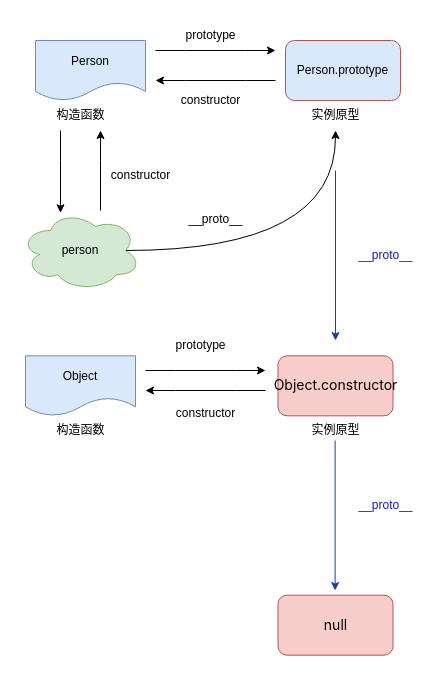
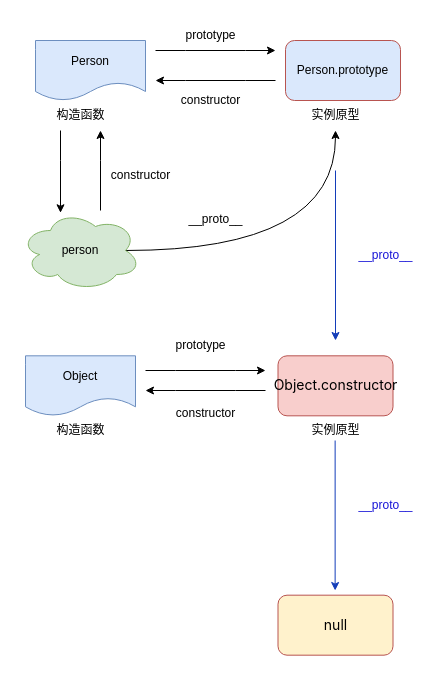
(336, 625) -> (336, 625)
